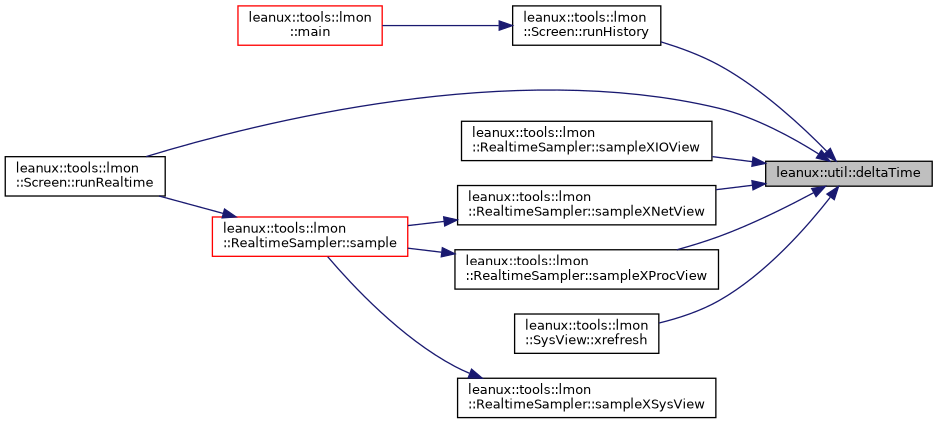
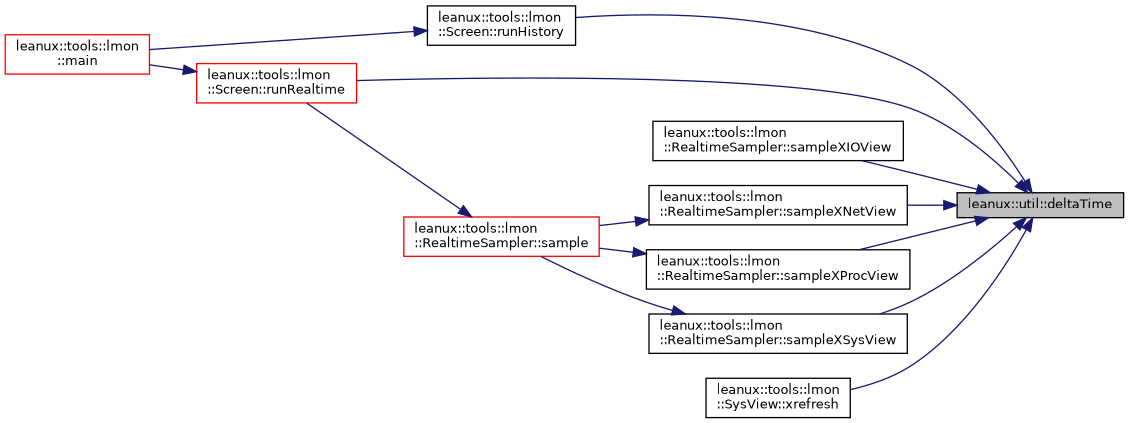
none -> (167, 67)
(85, 176) -> (277, 83)
none -> (953, 277)
